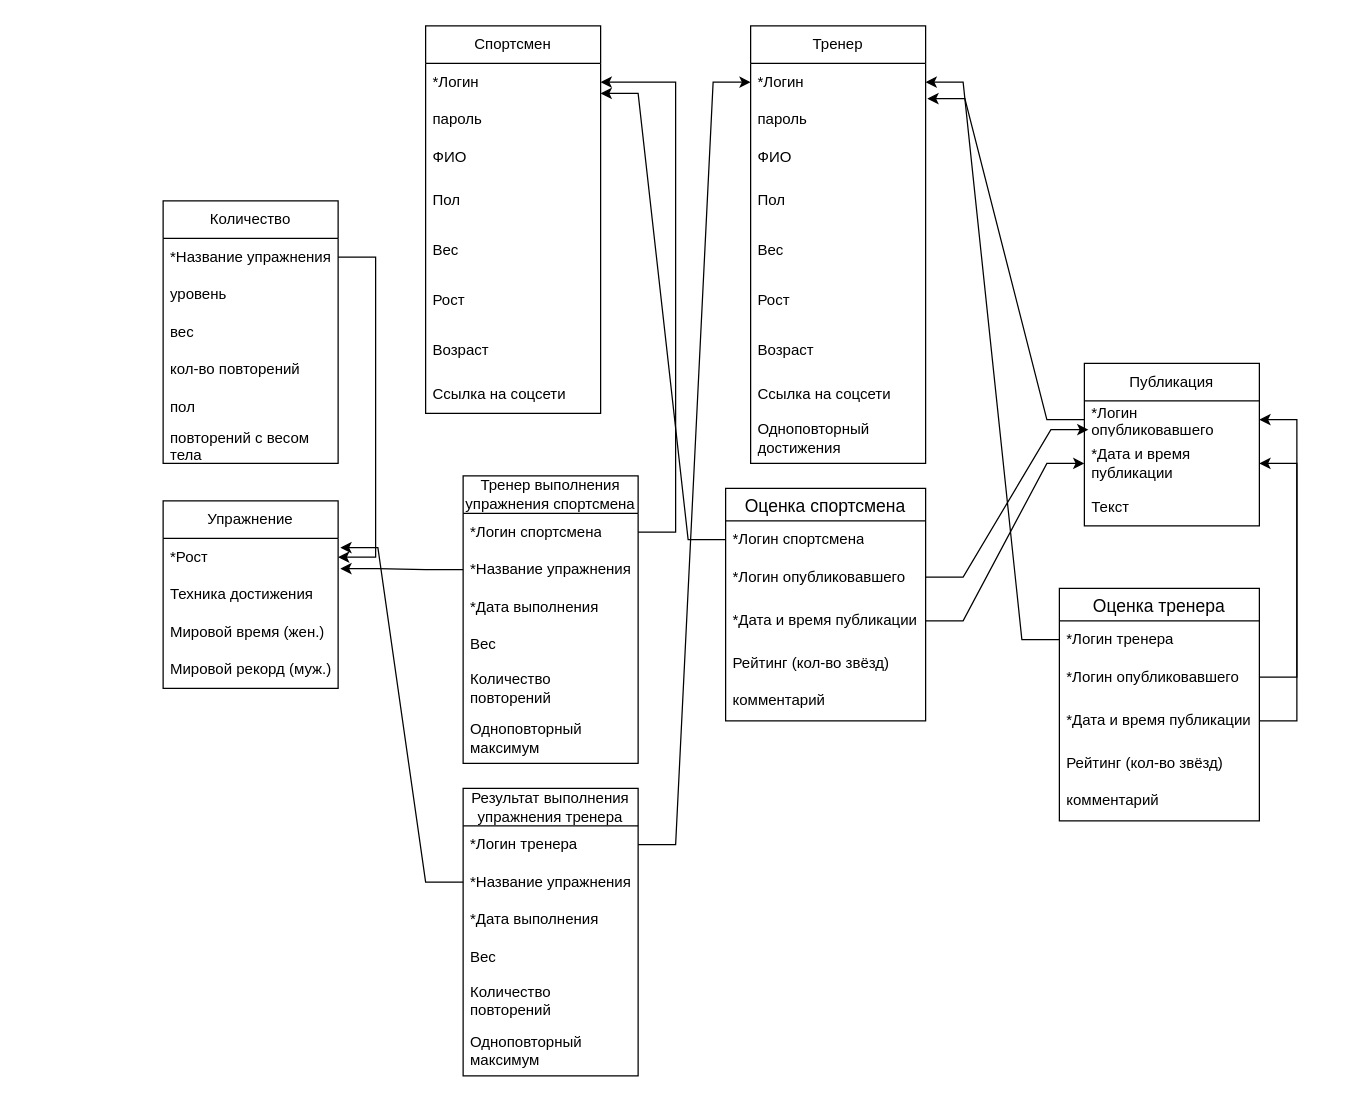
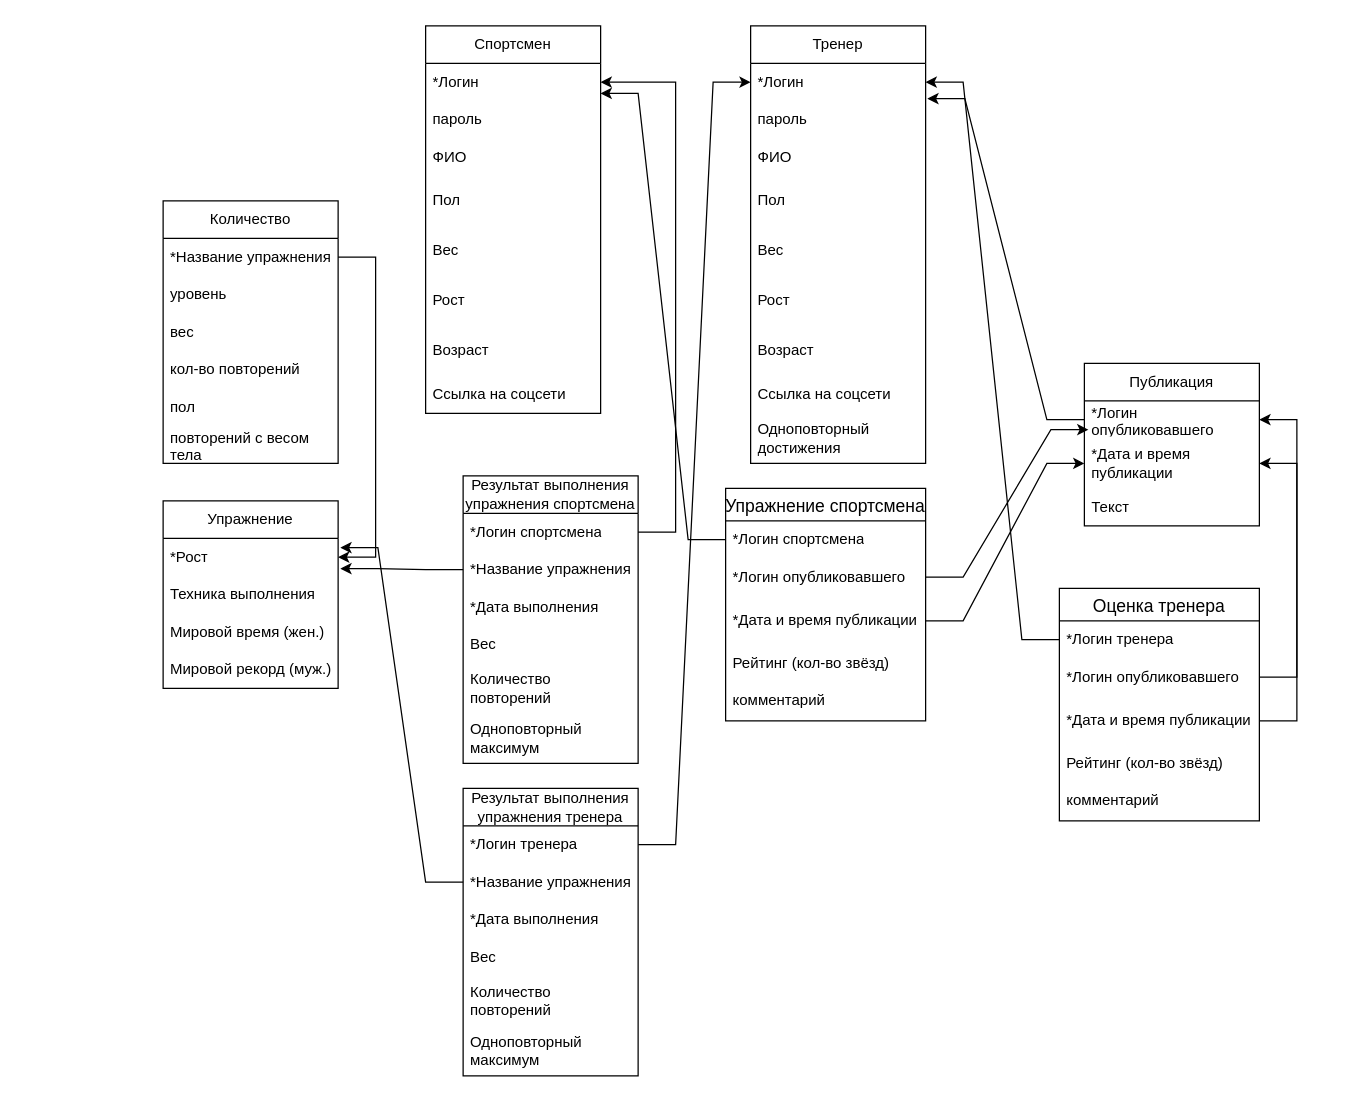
(551, 494) -> (551, 494)
(825, 505) -> (825, 505)
(244, 594) -> (244, 594)
